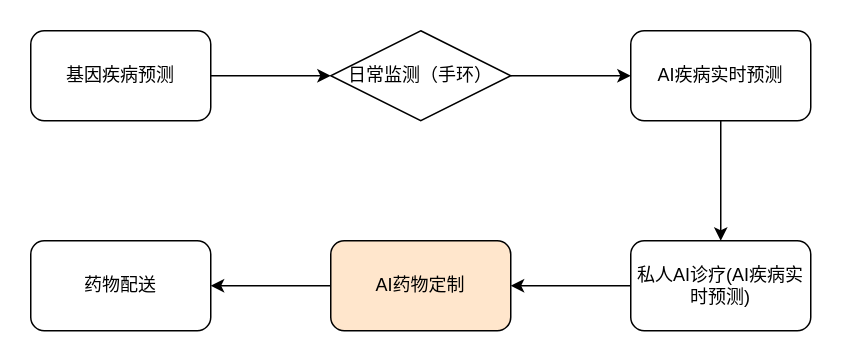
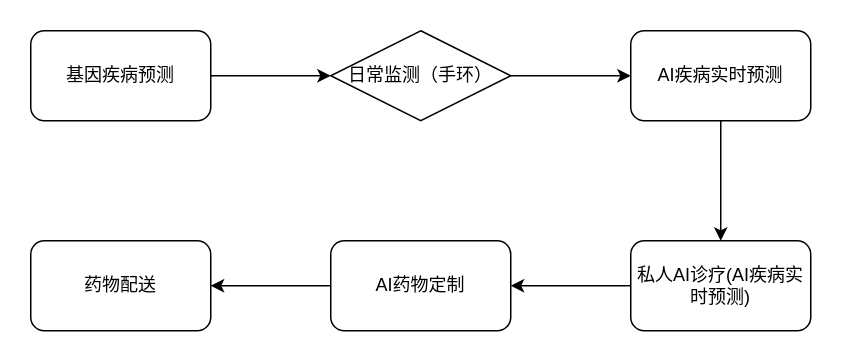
(421, 286) -> (421, 286)
